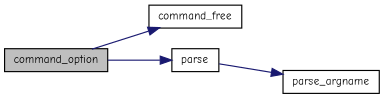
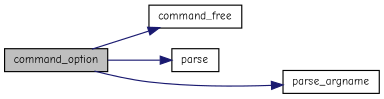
(245, 68) -> (182, 85)
